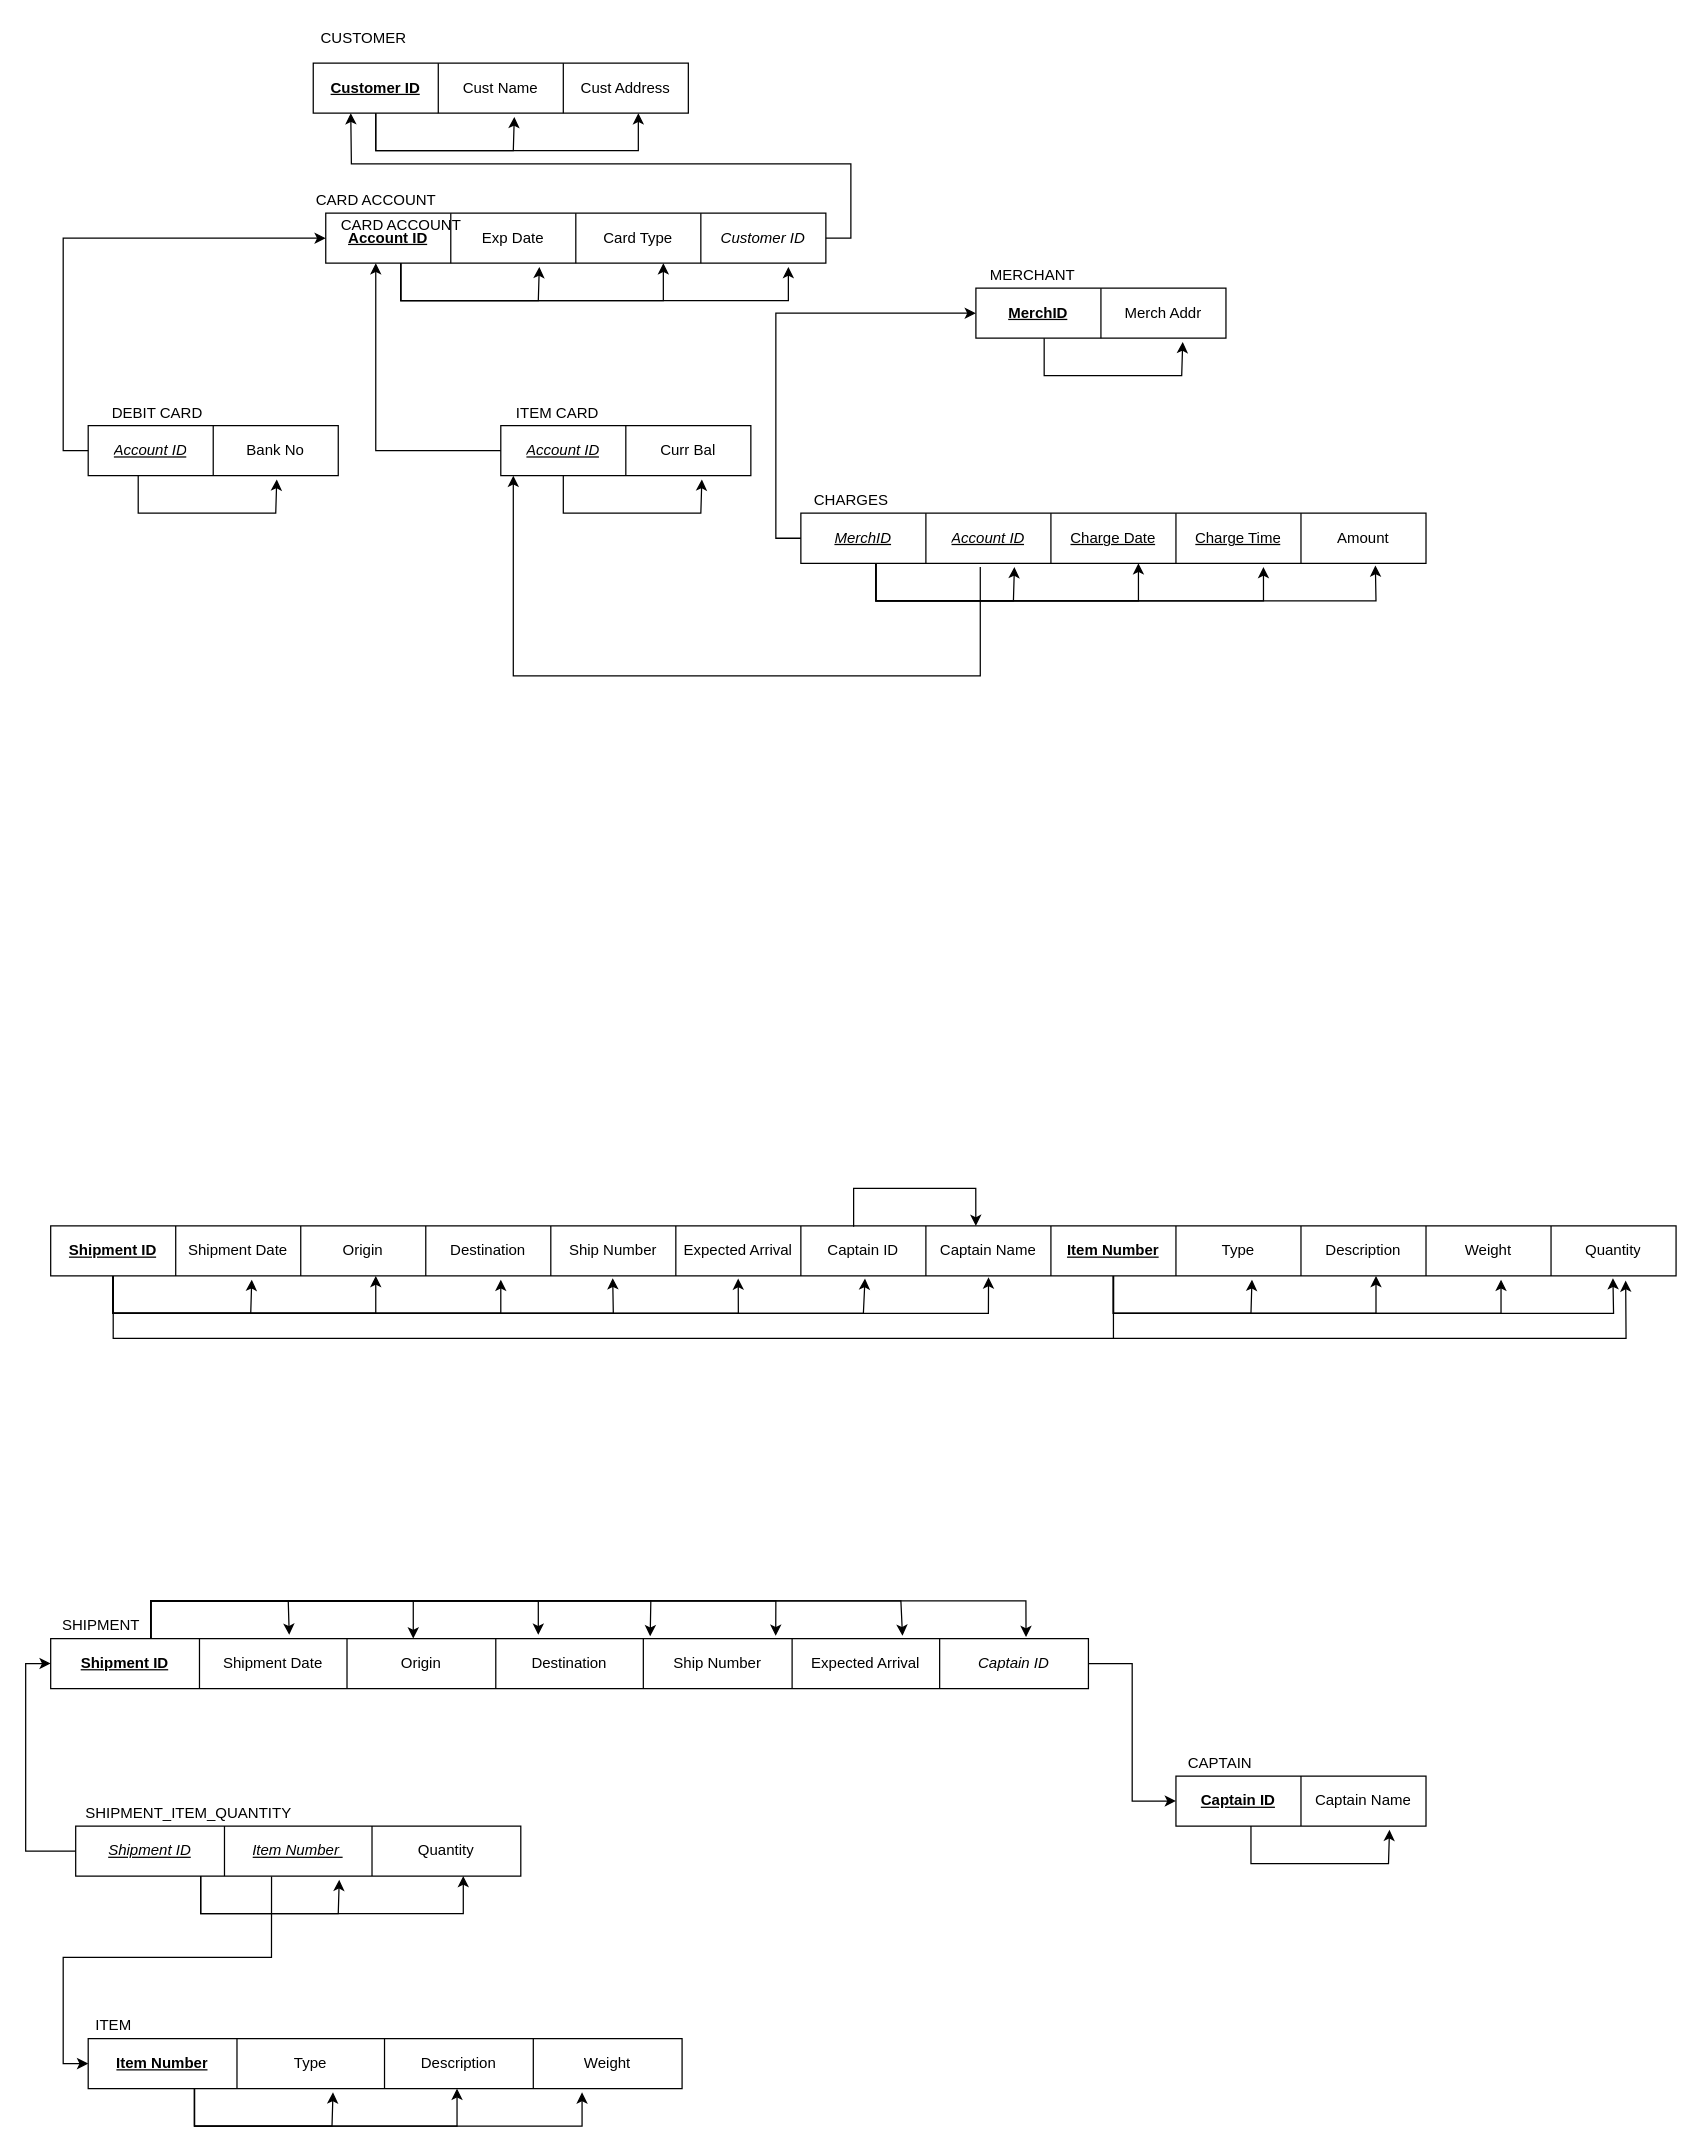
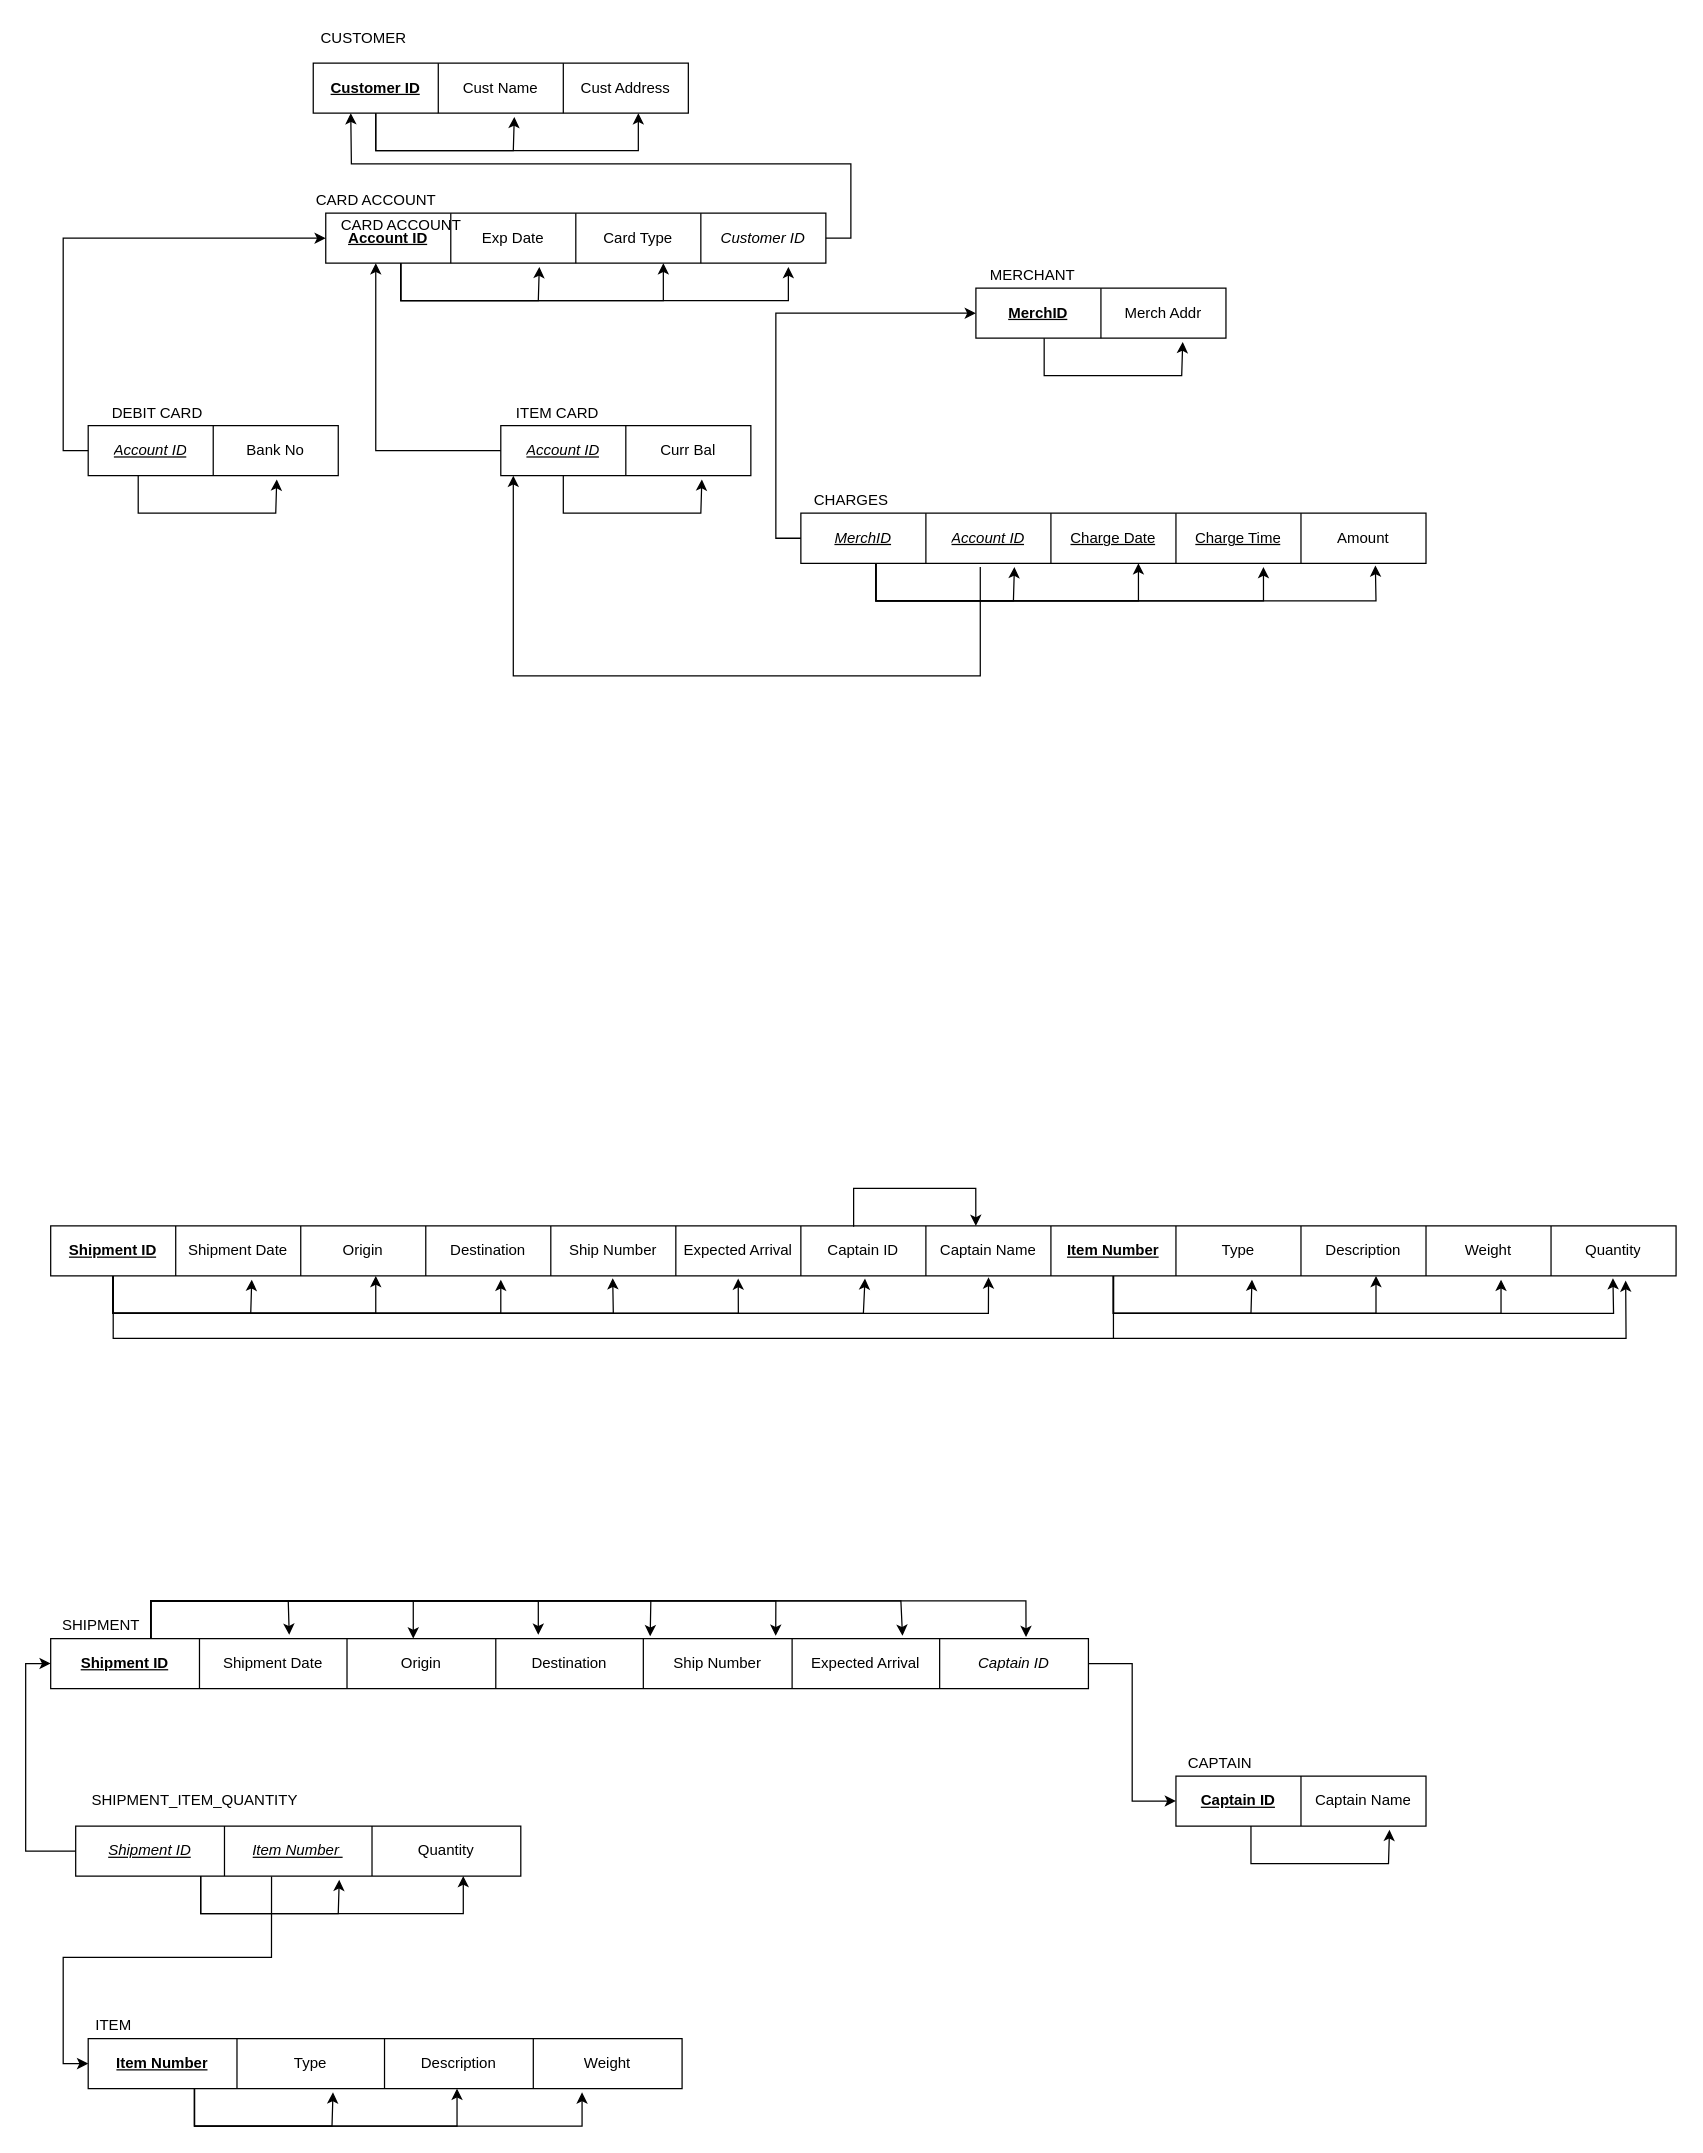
(188, 1813) -> (194, 1801)
